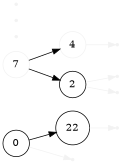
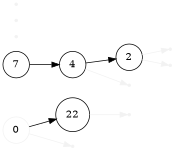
(73, 45) -> (73, 65)
(16, 65) -> (16, 65)
(41, 73) -> (97, 61)
(16, 143) -> (16, 130)
